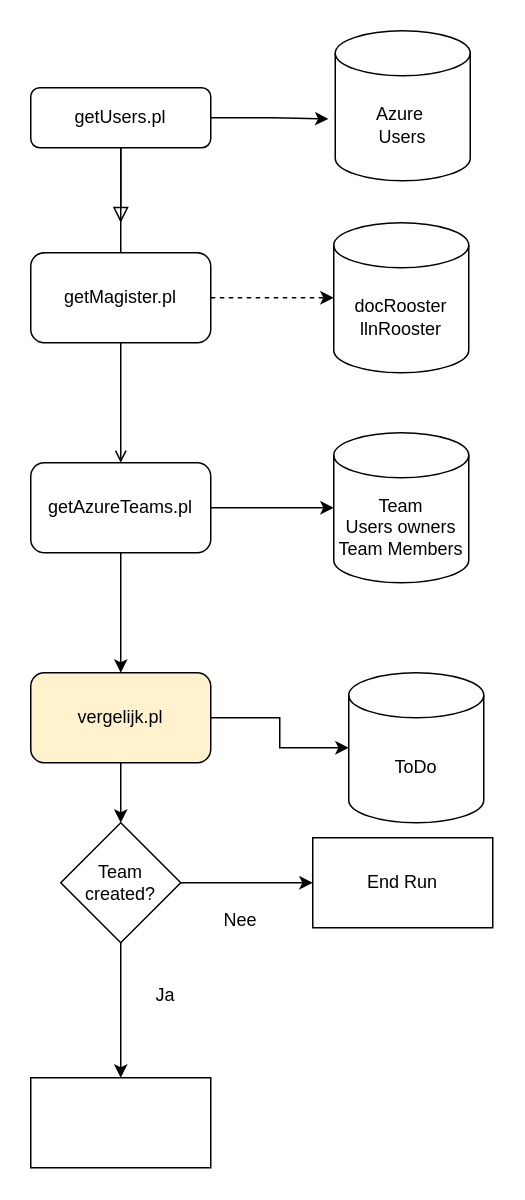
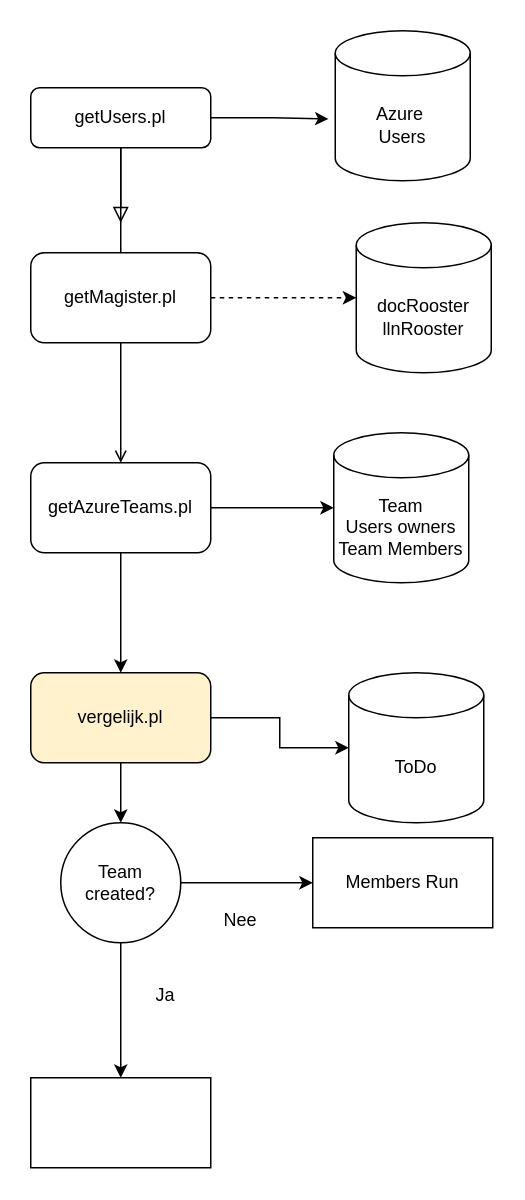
(401, 298) -> (424, 298)
(121, 883) -> (121, 883)
(403, 883) -> (403, 883)
